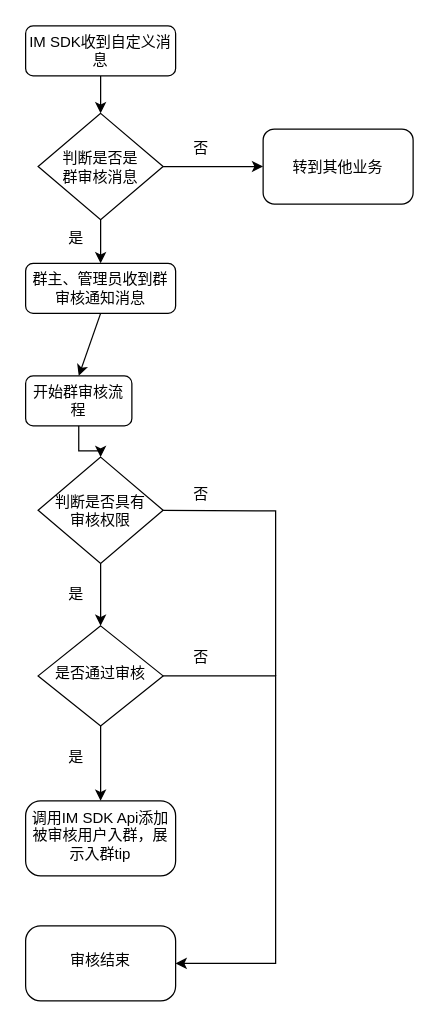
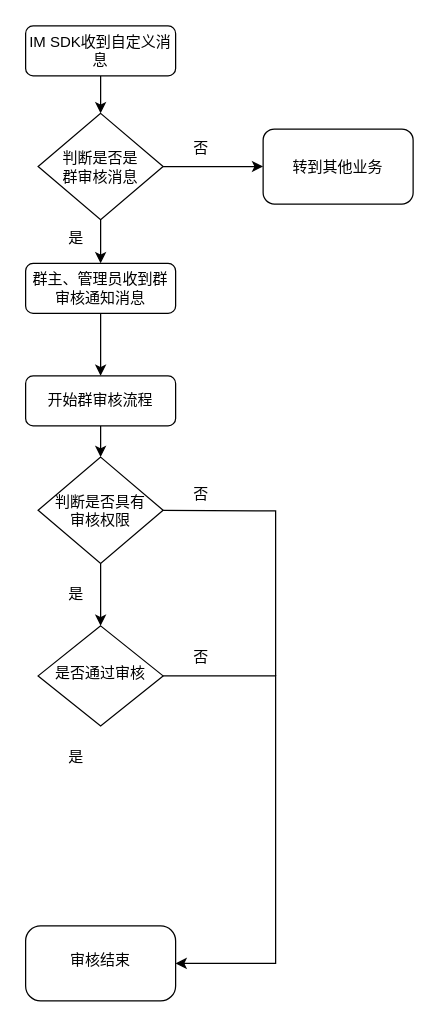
(79, 401) -> (101, 401)
(101, 759) -> none
(101, 838) -> none
